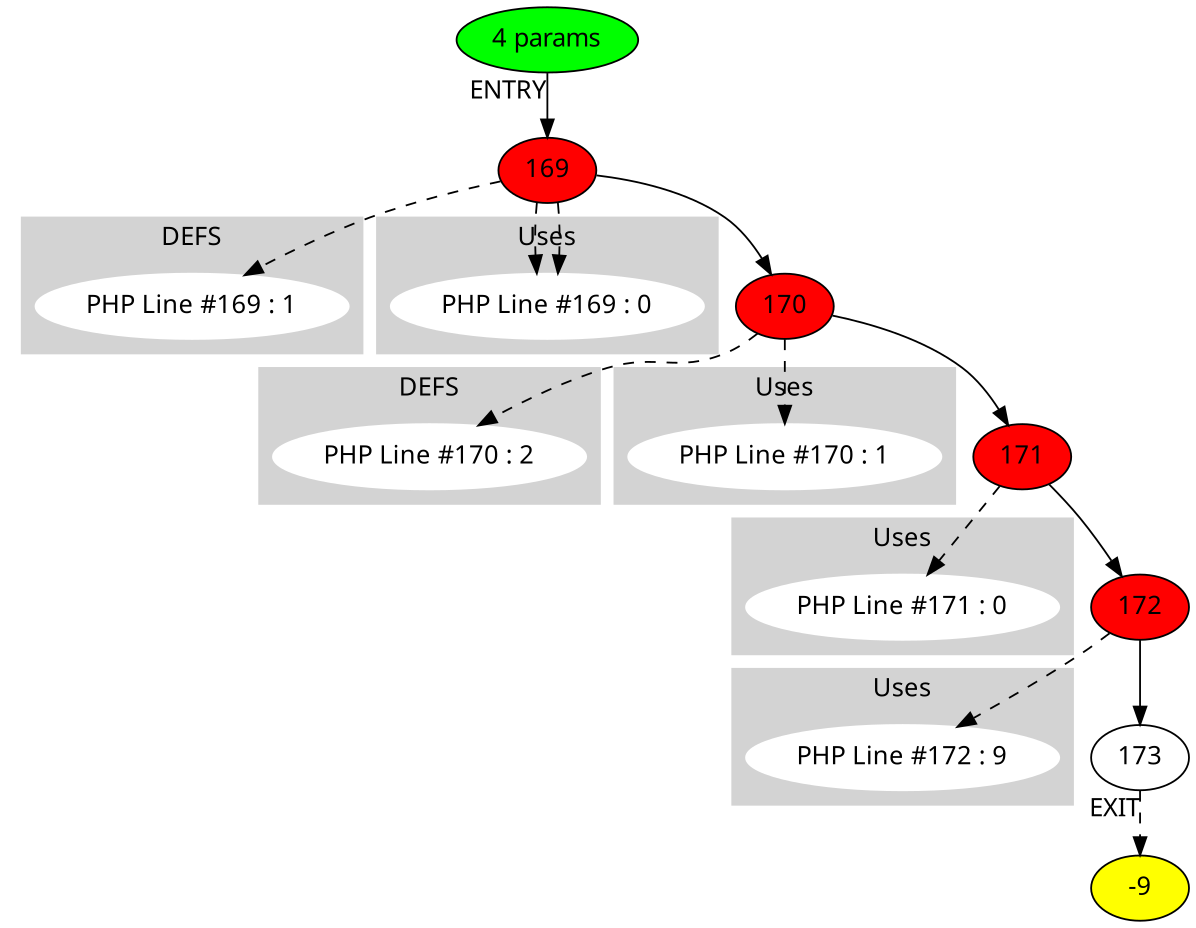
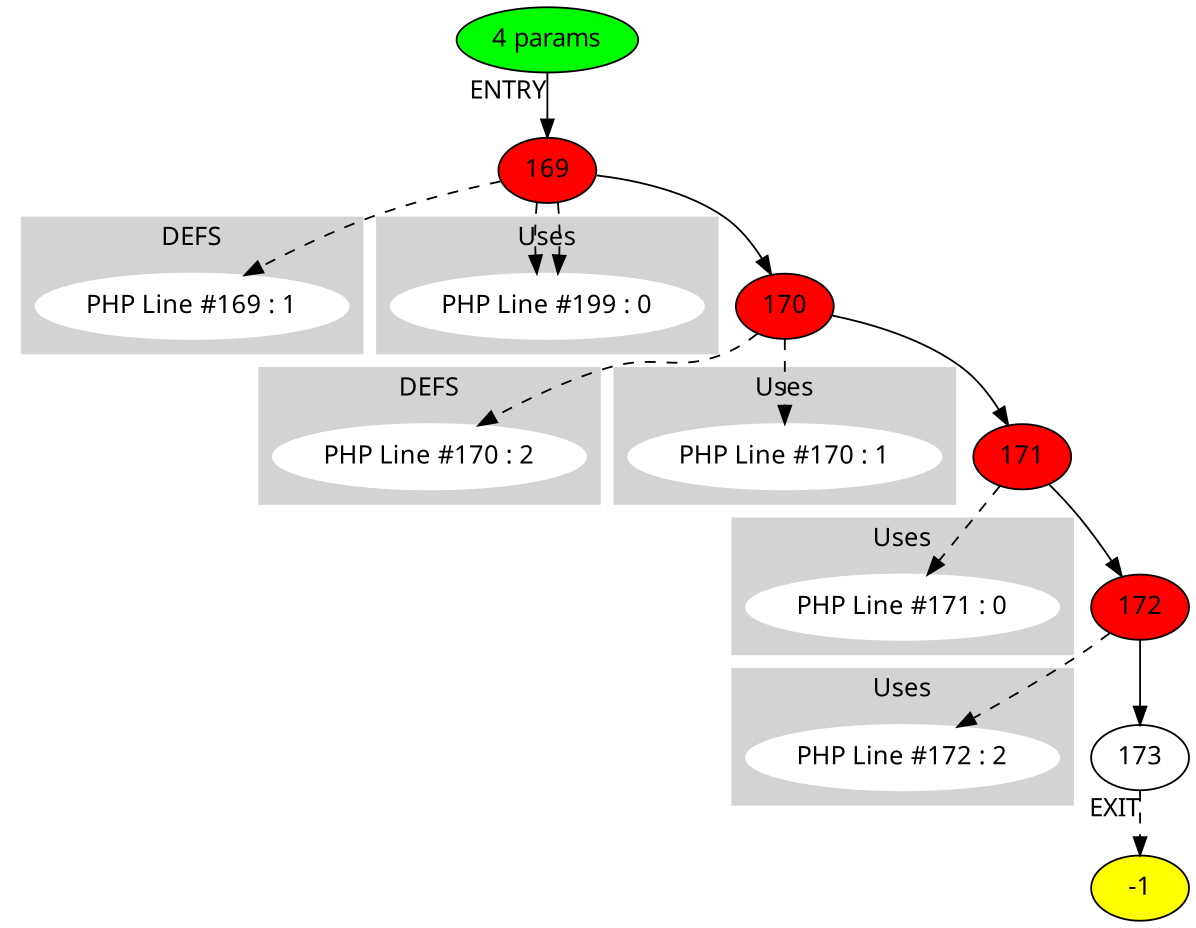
(547, 306) -> (547, 306)
(903, 758) -> (903, 758)
(1140, 888) -> (1140, 888)
